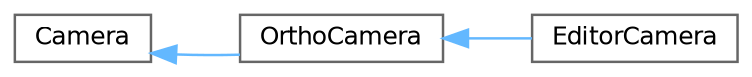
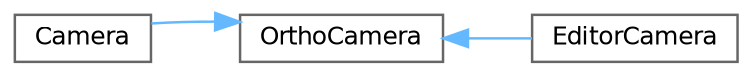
(208, 55) -> (183, 22)
